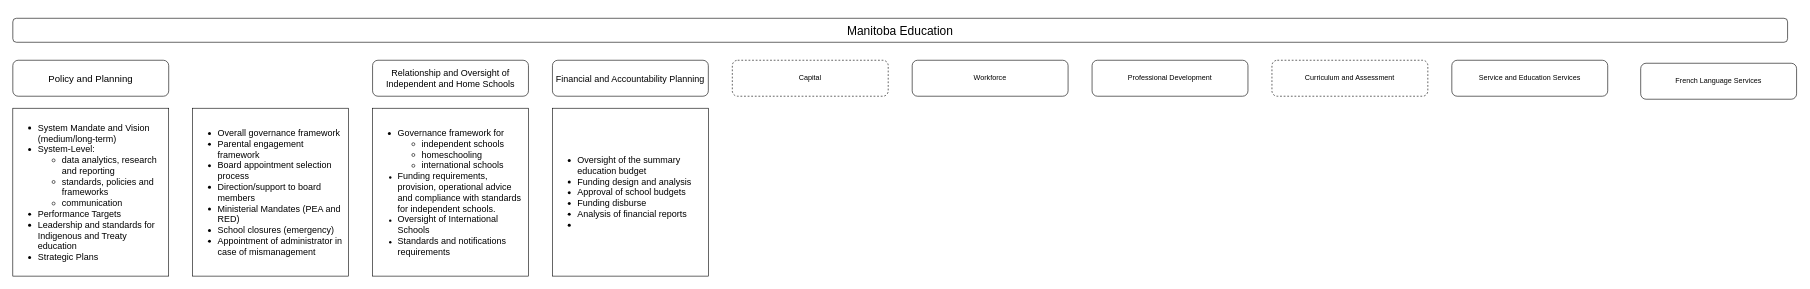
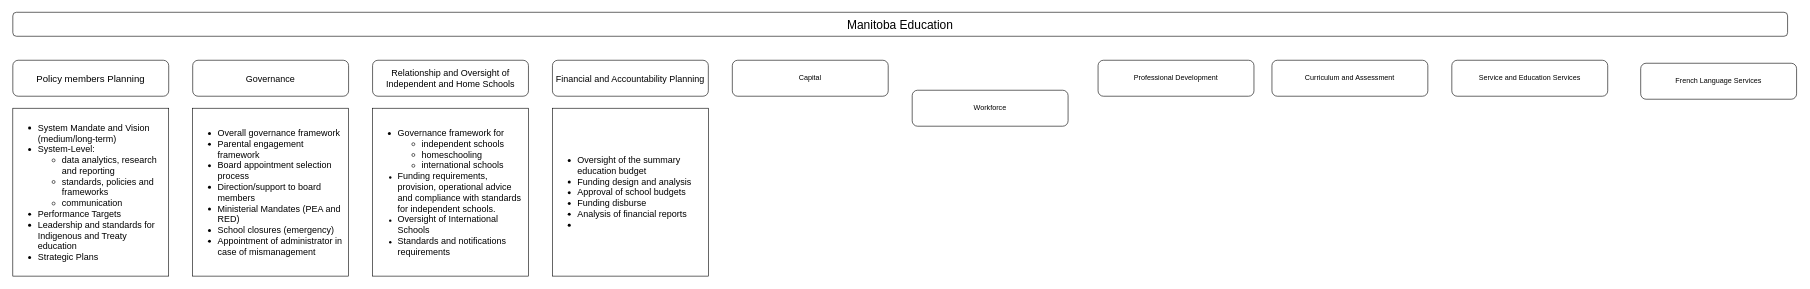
(900, 30) -> (900, 24)
(90, 78) -> (90, 78)
none -> (270, 78)
(810, 78) -> (810, 78)
(990, 78) -> (990, 108)
(1170, 78) -> (1176, 78)
(1350, 78) -> (1350, 78)
